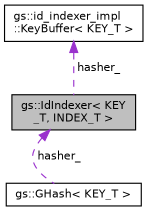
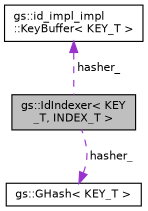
(74, 23) -> (74, 23)
(34, 164) -> (87, 151)
